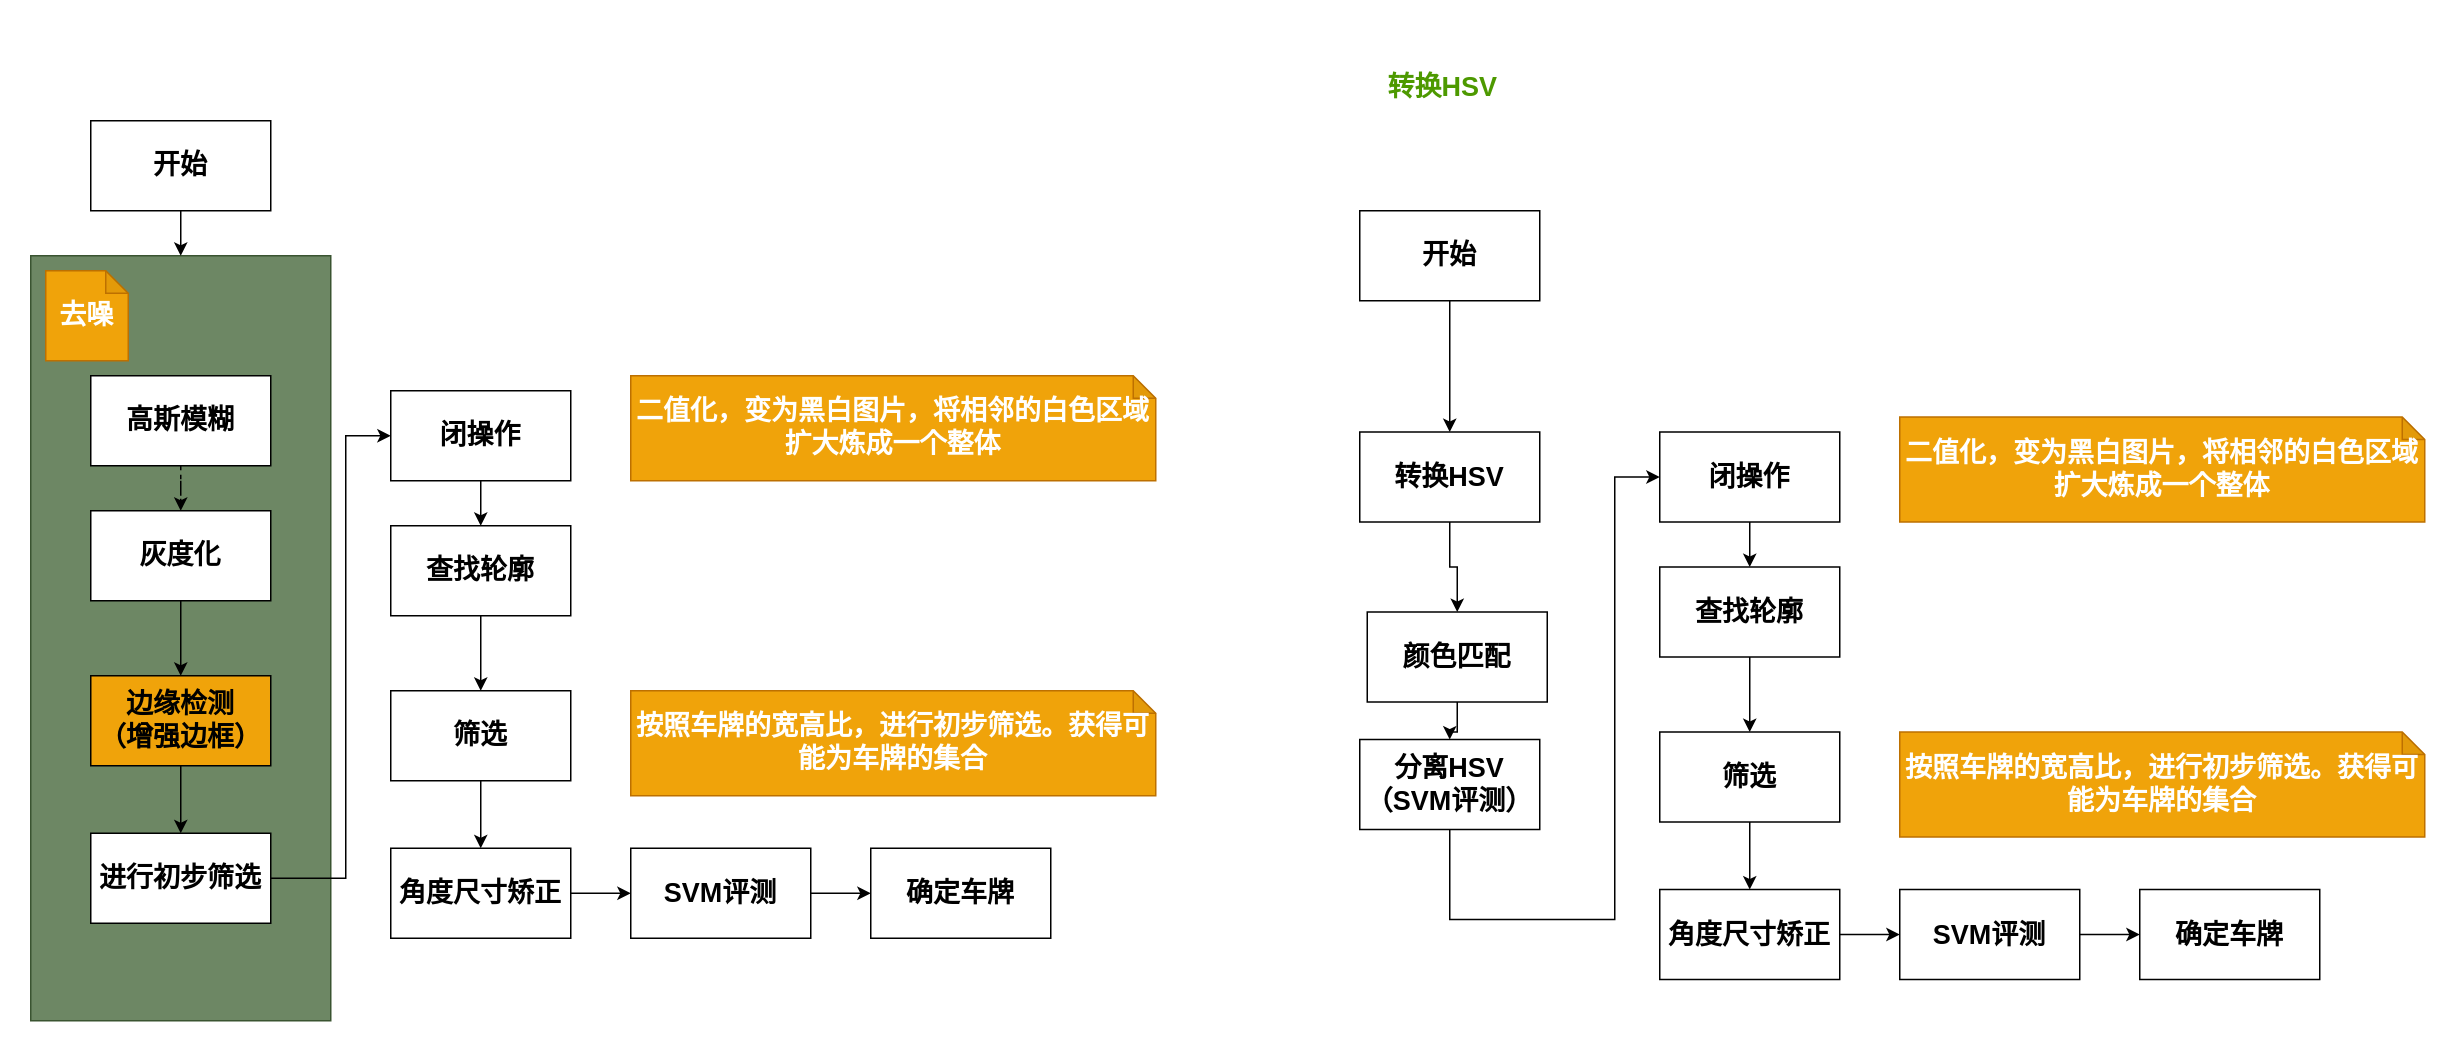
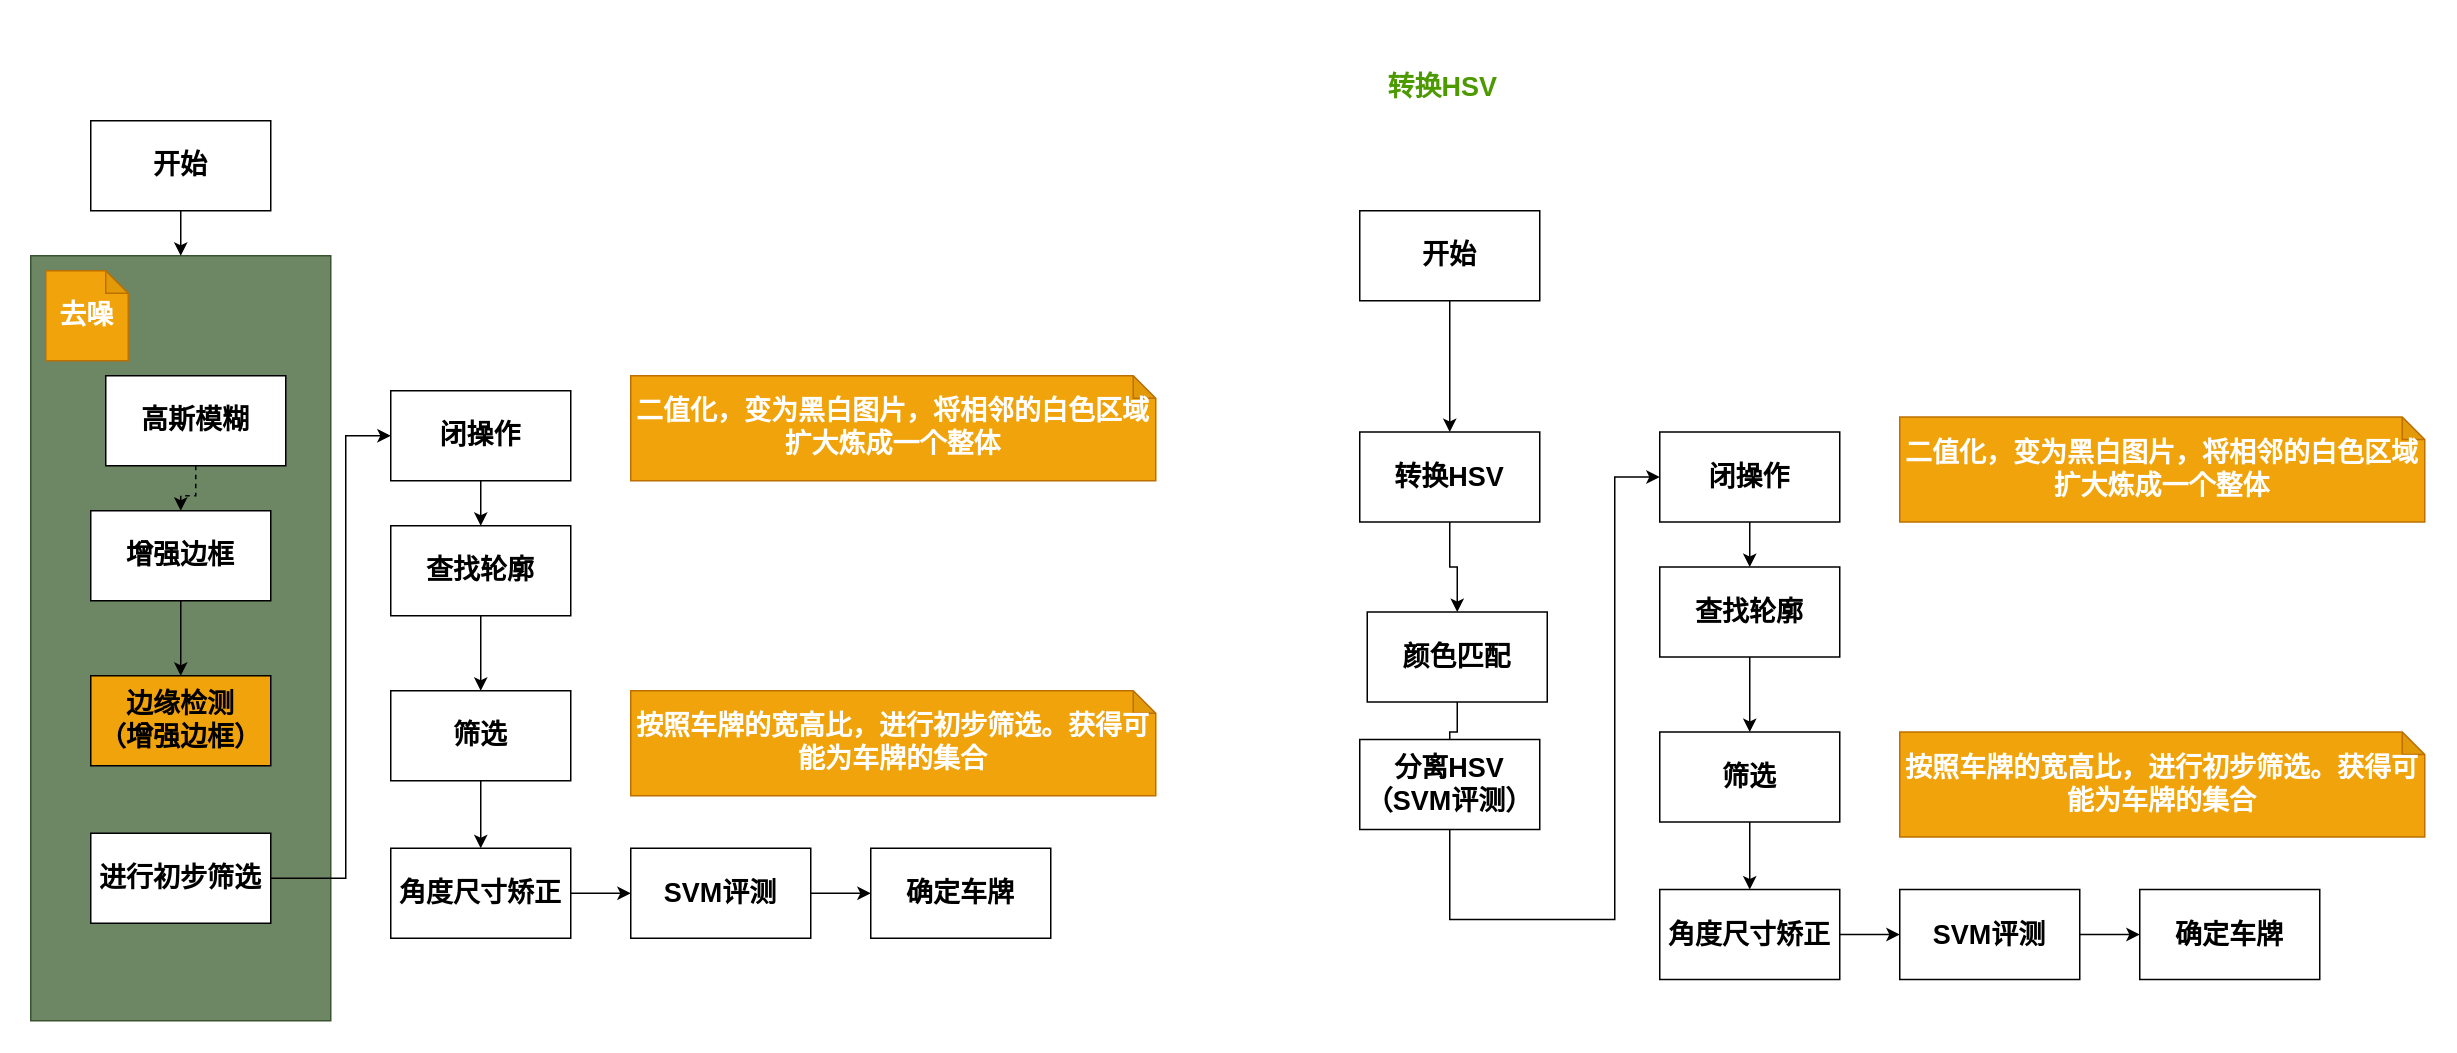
(181, 421) -> (196, 421)
(181, 556) -> (181, 556)
(1455, 732) -> (1455, 732)
(181, 794) -> none
